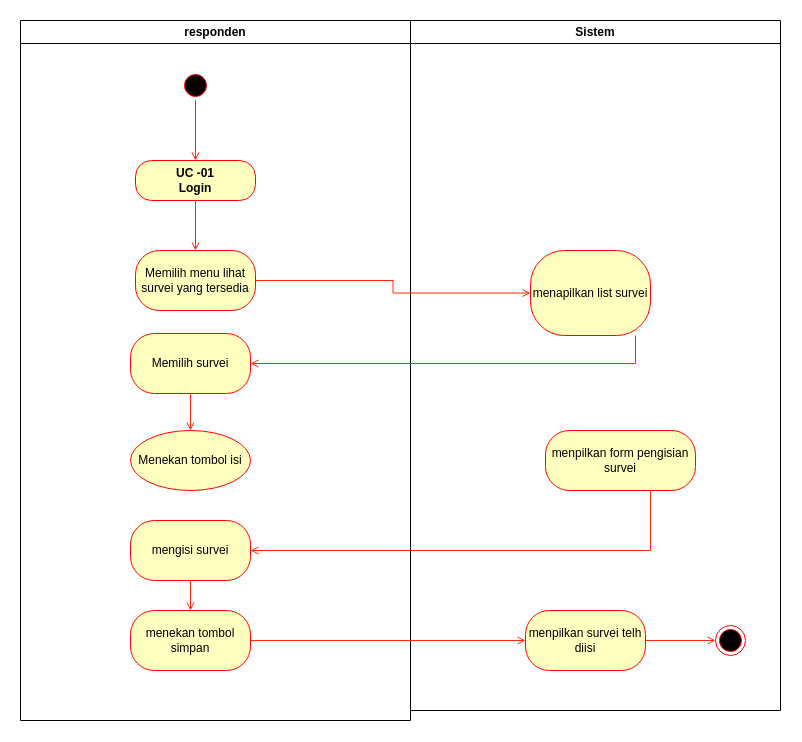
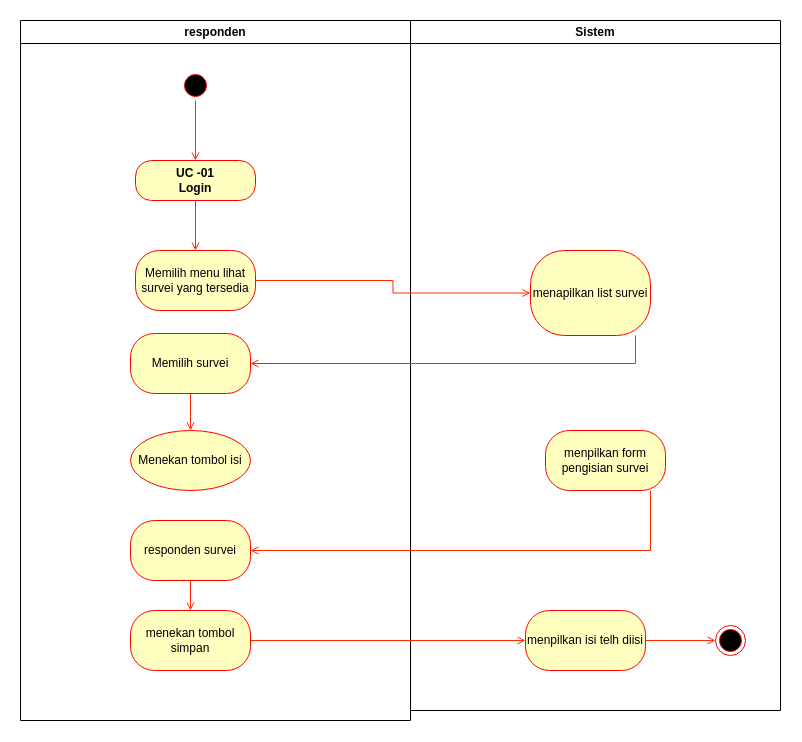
(621, 461) -> (606, 461)
(191, 551) -> (191, 551)
(586, 641) -> (586, 641)
